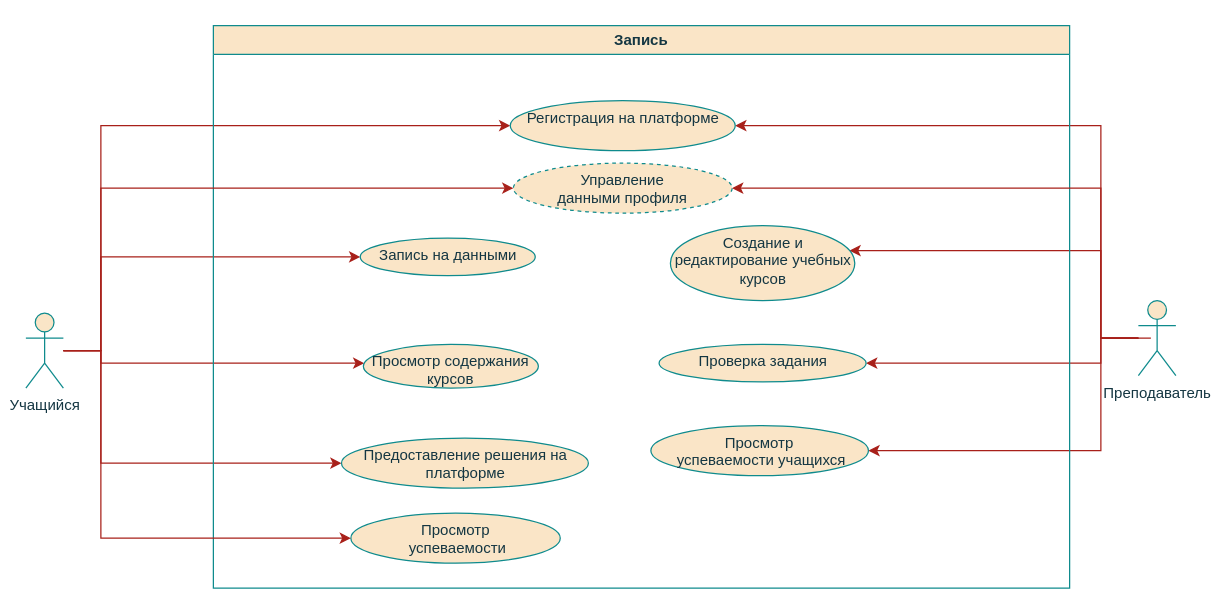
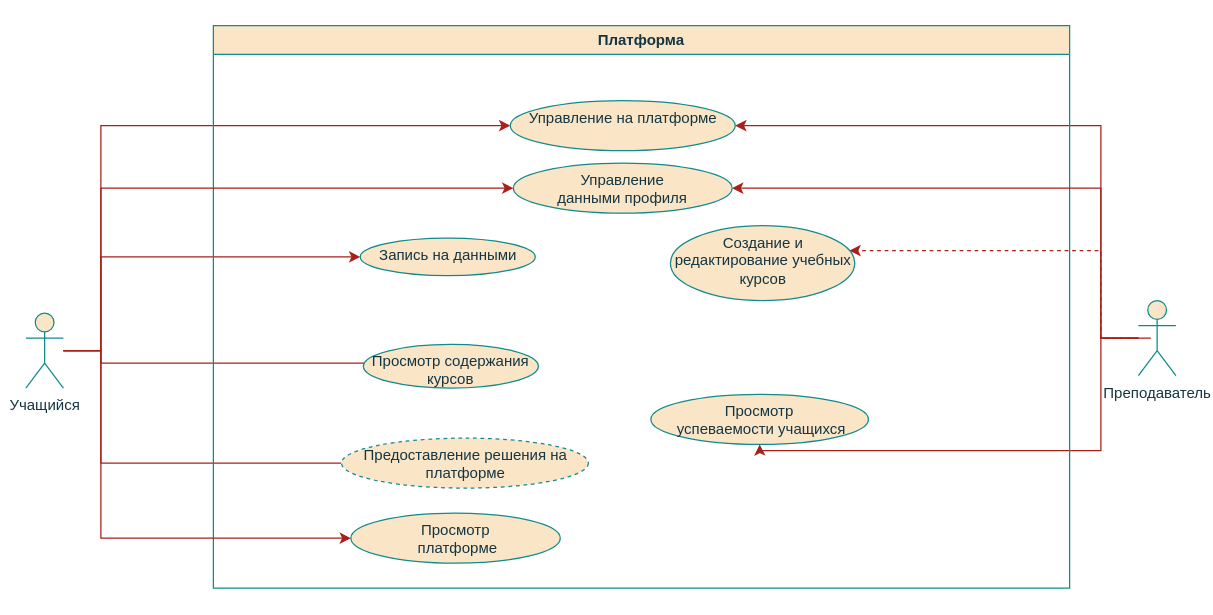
(641, 41) -> (641, 41)
(623, 118) -> (623, 118)
(623, 188) -> (623, 188)
(977, 251) -> (977, 251)
(354, 363) -> (357, 363)
(762, 363) -> none
(986, 363) -> none
(759, 451) -> (759, 419)
(331, 463) -> (335, 463)
(465, 463) -> (465, 463)
(456, 540) -> (456, 540)
